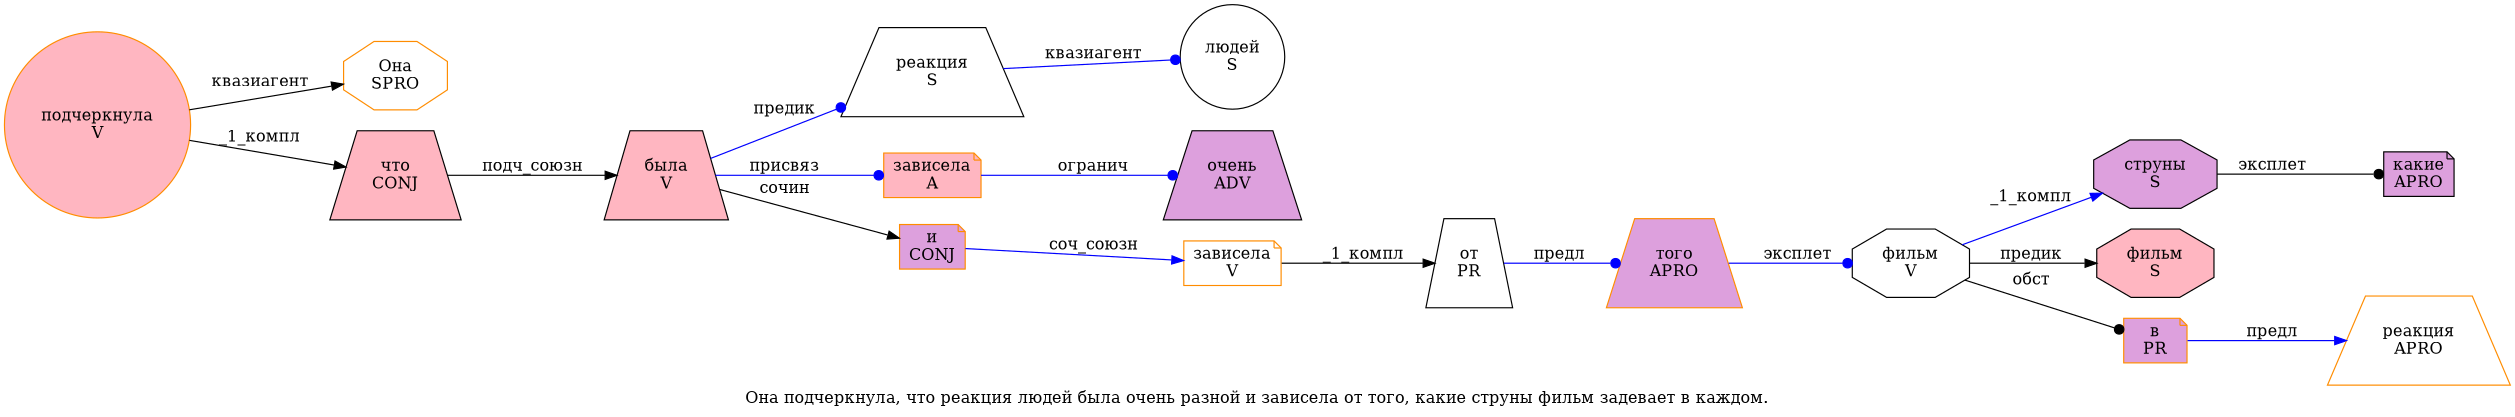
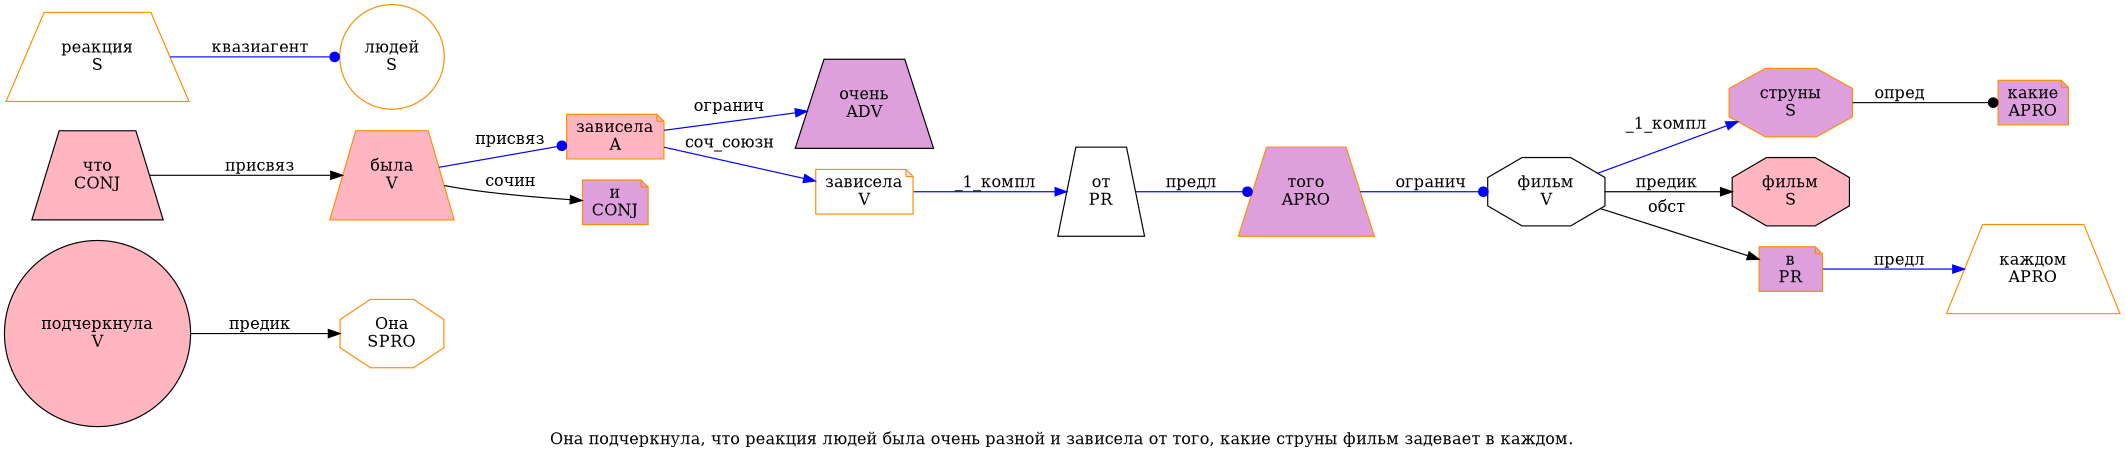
(1232, 57) -> (392, 57)
(932, 72) -> (98, 57)
(260, 82) -> (260, 325)
(98, 125) -> (98, 334)
(773, 134) -> none
(262, 153) -> none
(2272, 165) -> (1900, 94)
(533, 167) -> (260, 167)
(2155, 174) -> (1791, 103)
(2419, 174) -> (2033, 103)
(666, 175) -> (392, 175)
(1074, 175) -> (730, 122)
(1068, 254) -> (734, 163)
(1797, 254) -> (1431, 183)
(1352, 263) -> (984, 192)
(2040, 304) -> (1674, 232)
(2419, 341) -> (2033, 269)
